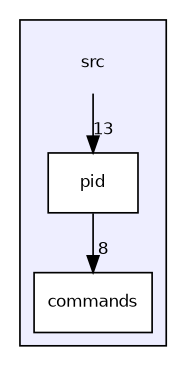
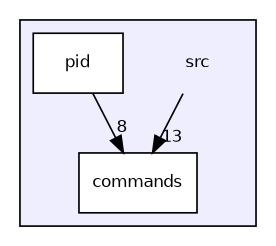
(93, 115) -> (172, 116)
